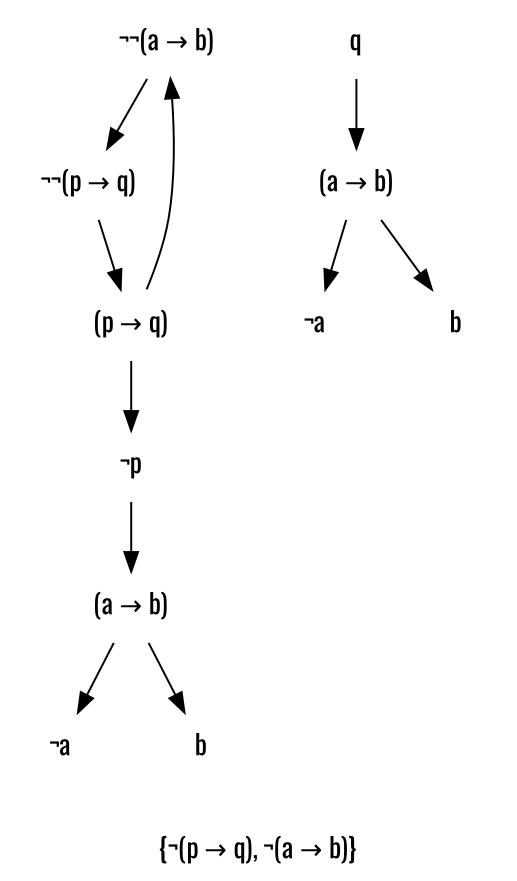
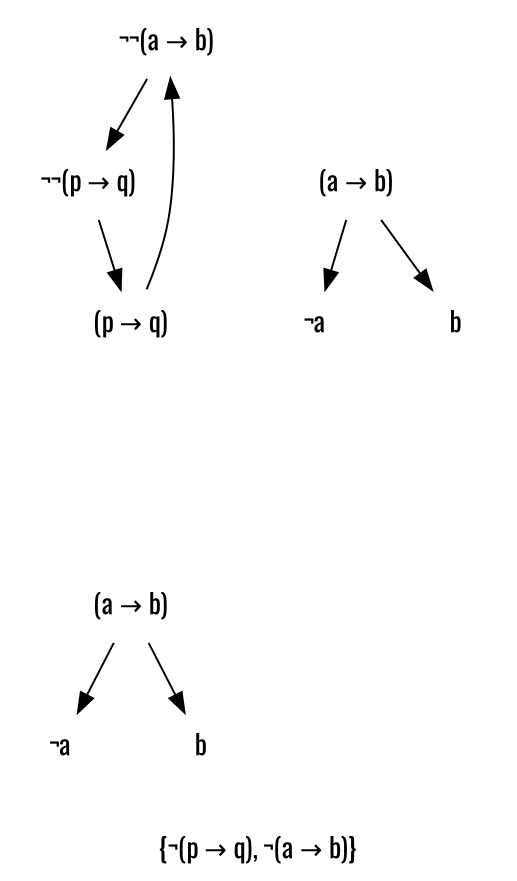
(356, 43) -> none
(131, 466) -> none
